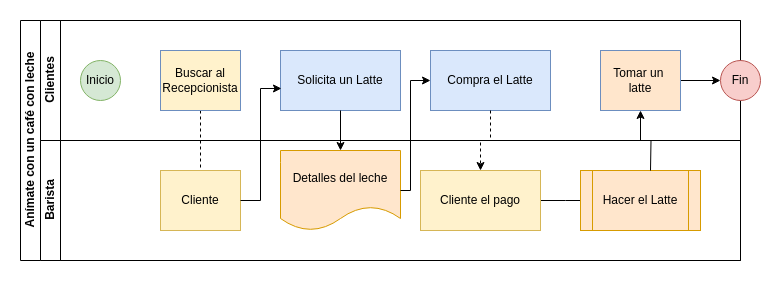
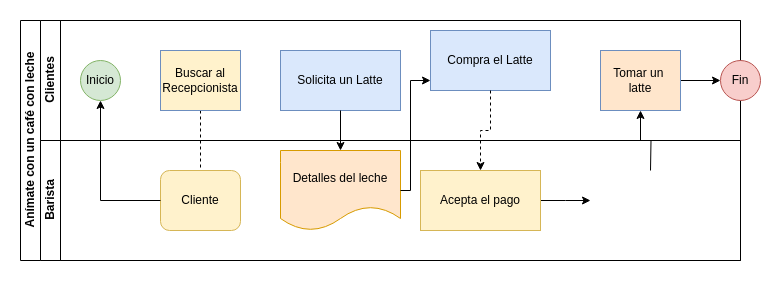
(491, 81) -> (491, 61)
(261, 148) -> (101, 184)
(201, 201) -> (201, 201)
(481, 201) -> (481, 201)
(641, 201) -> none
